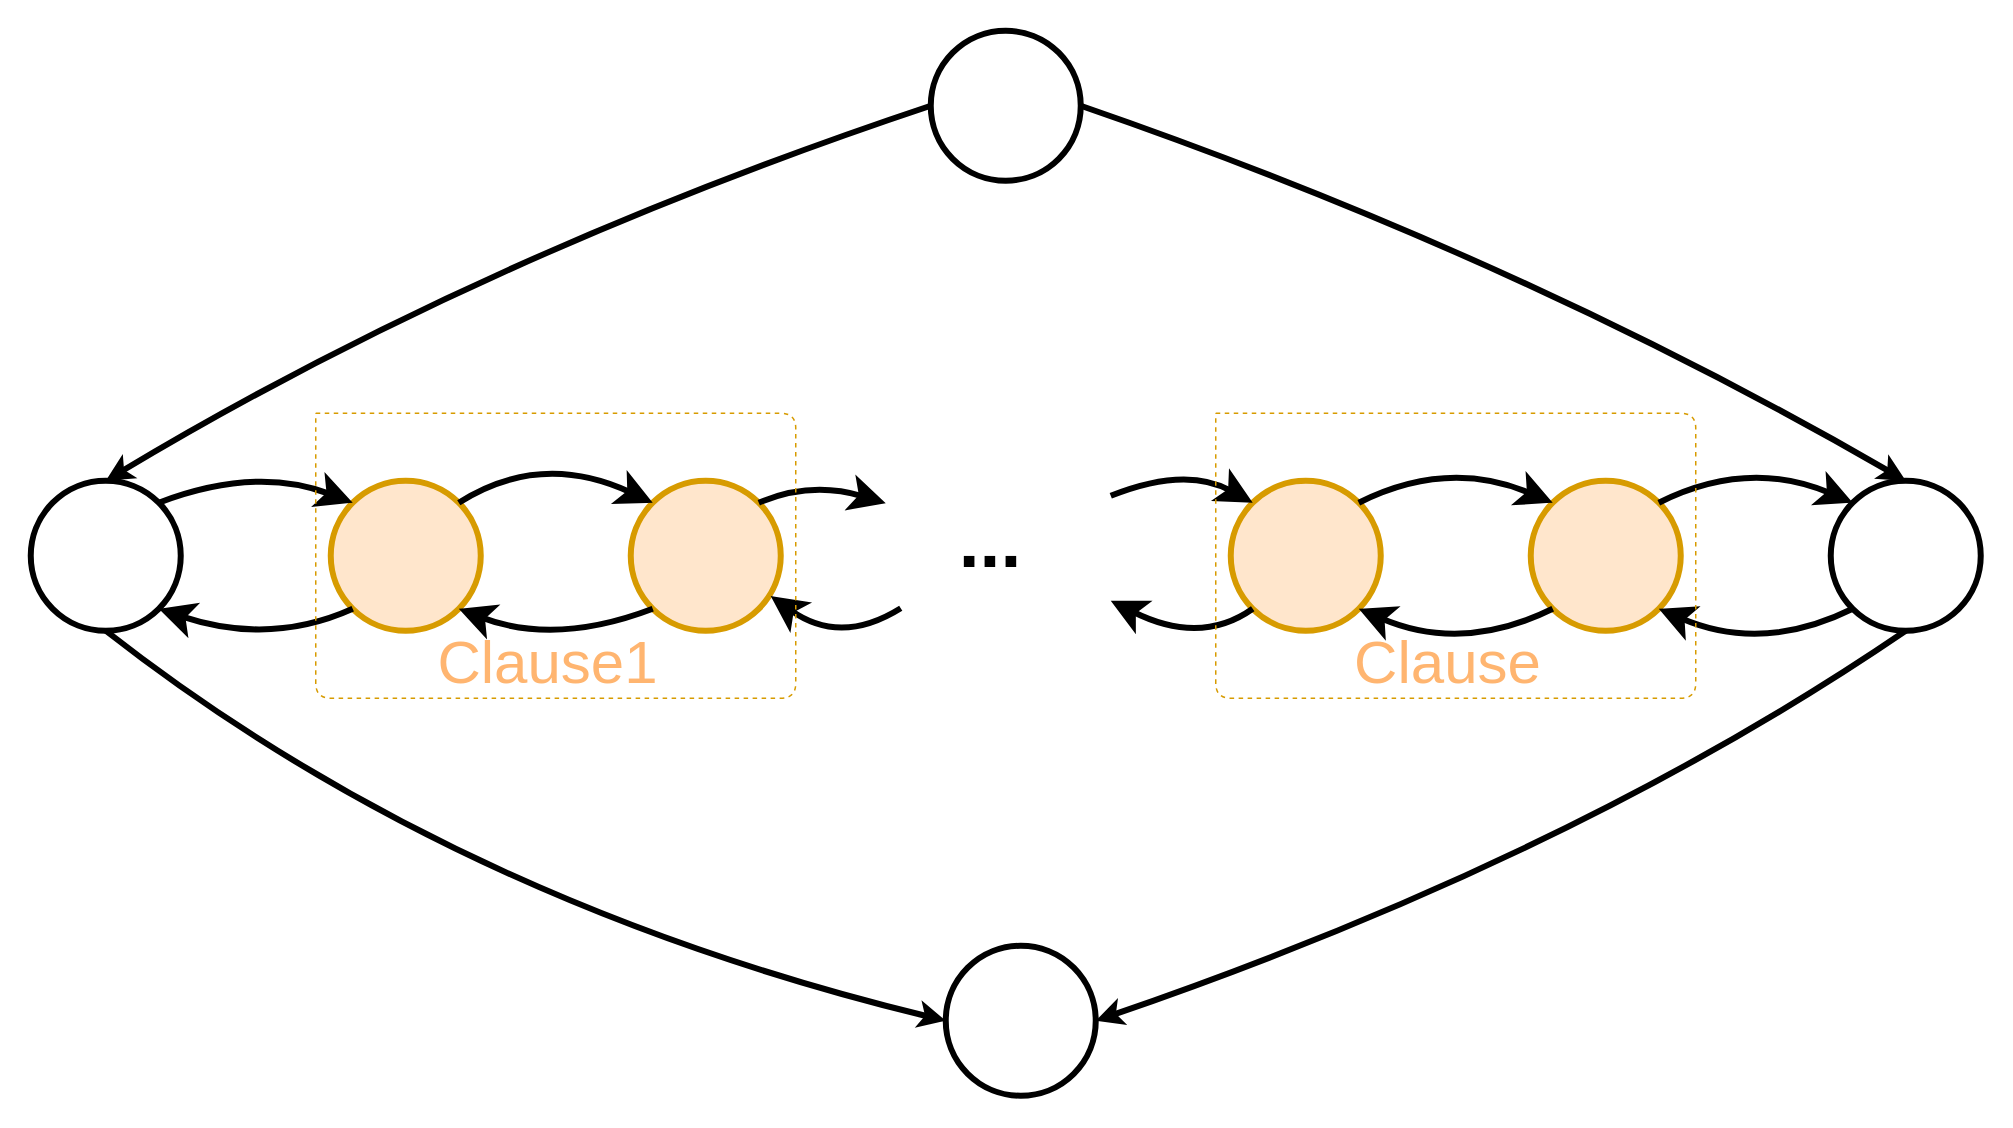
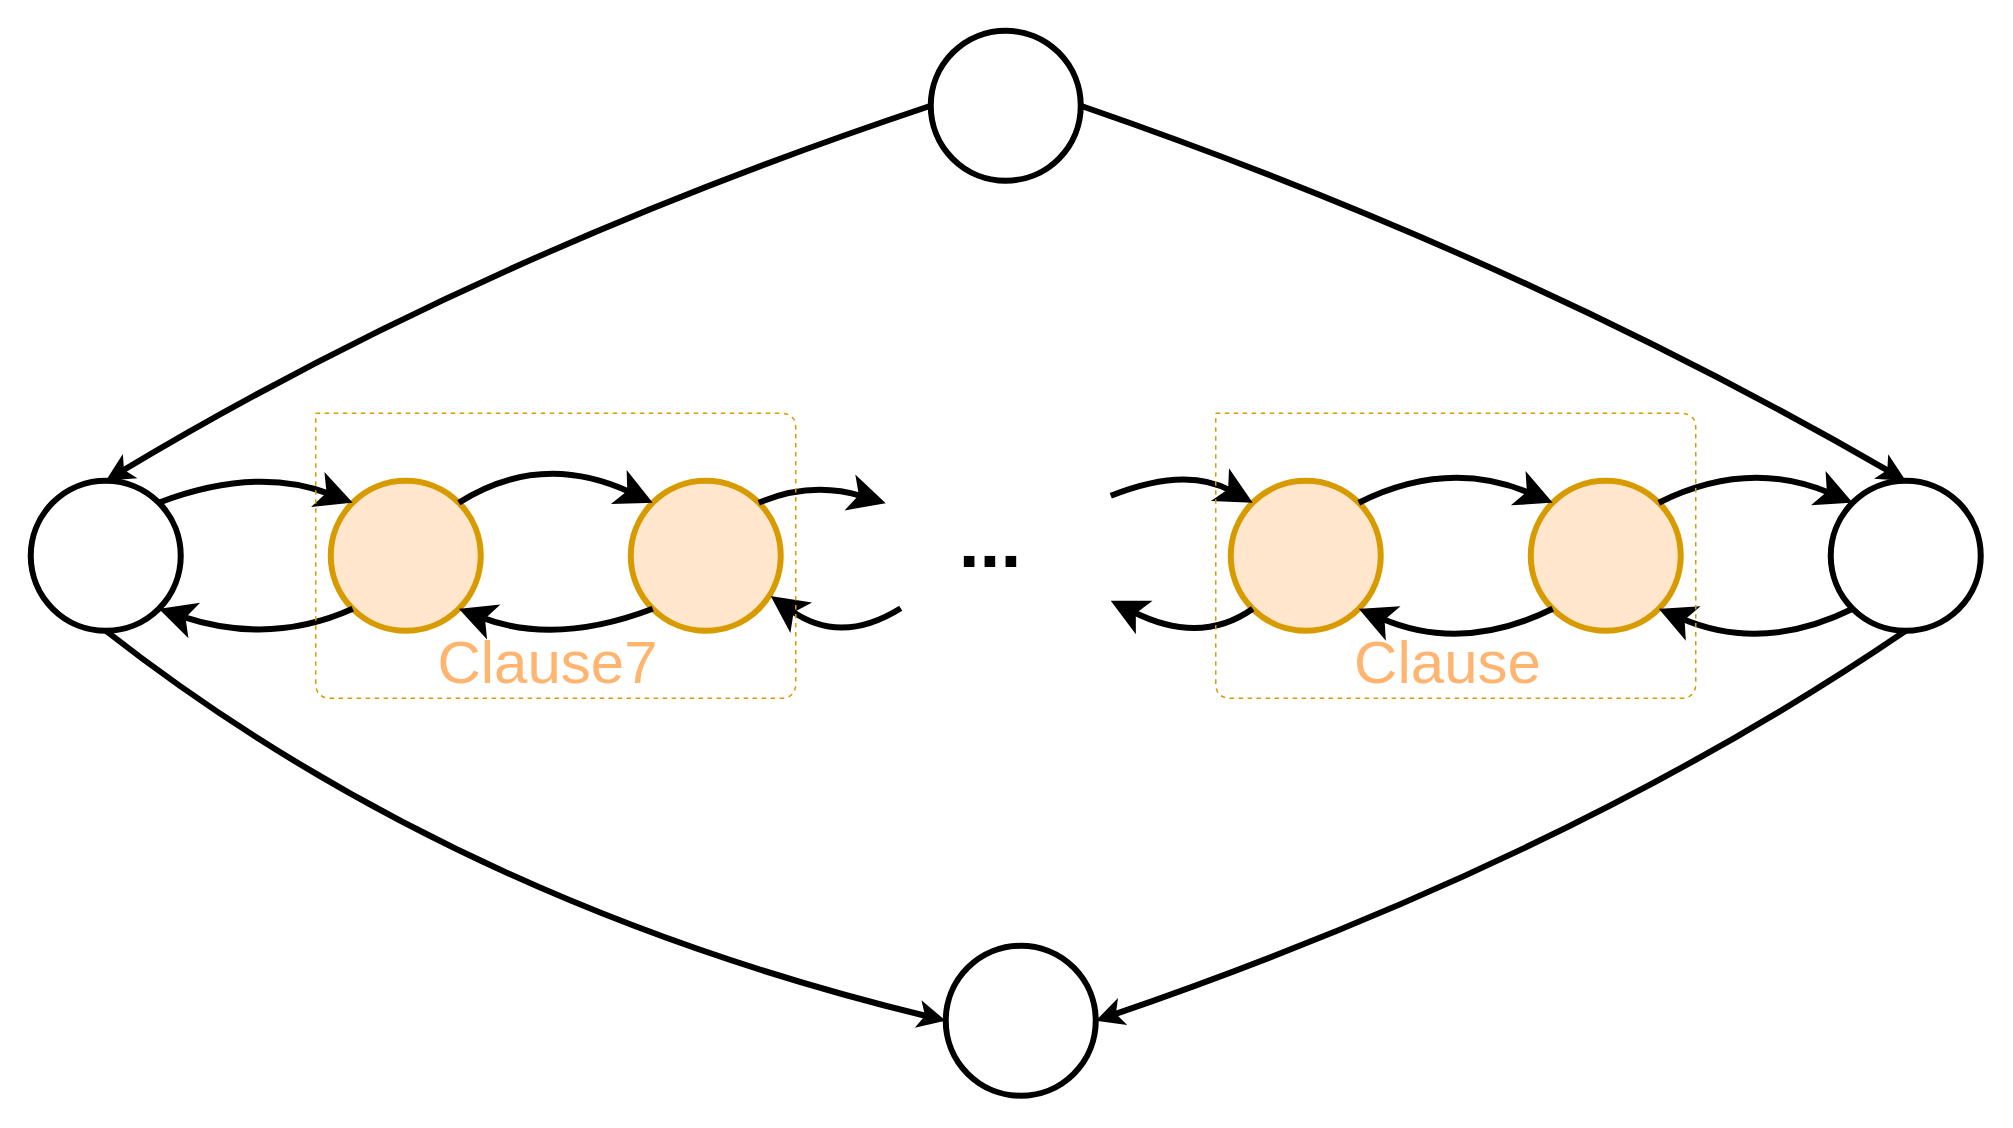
(548, 661) -> (548, 661)
